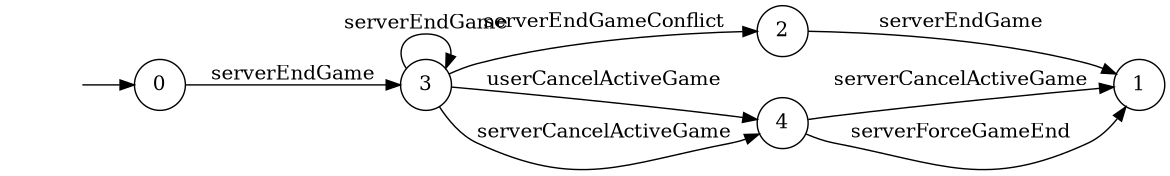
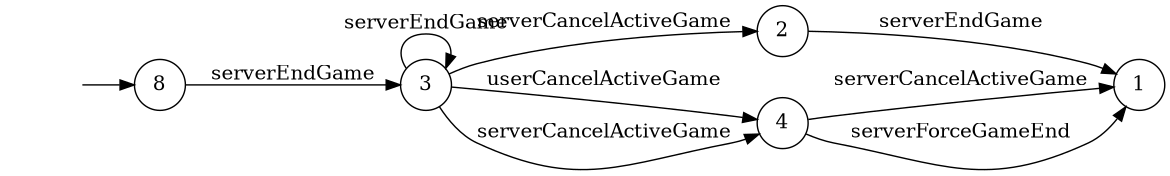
(604, 22) -> (604, 22)
(160, 85) -> (160, 85)
